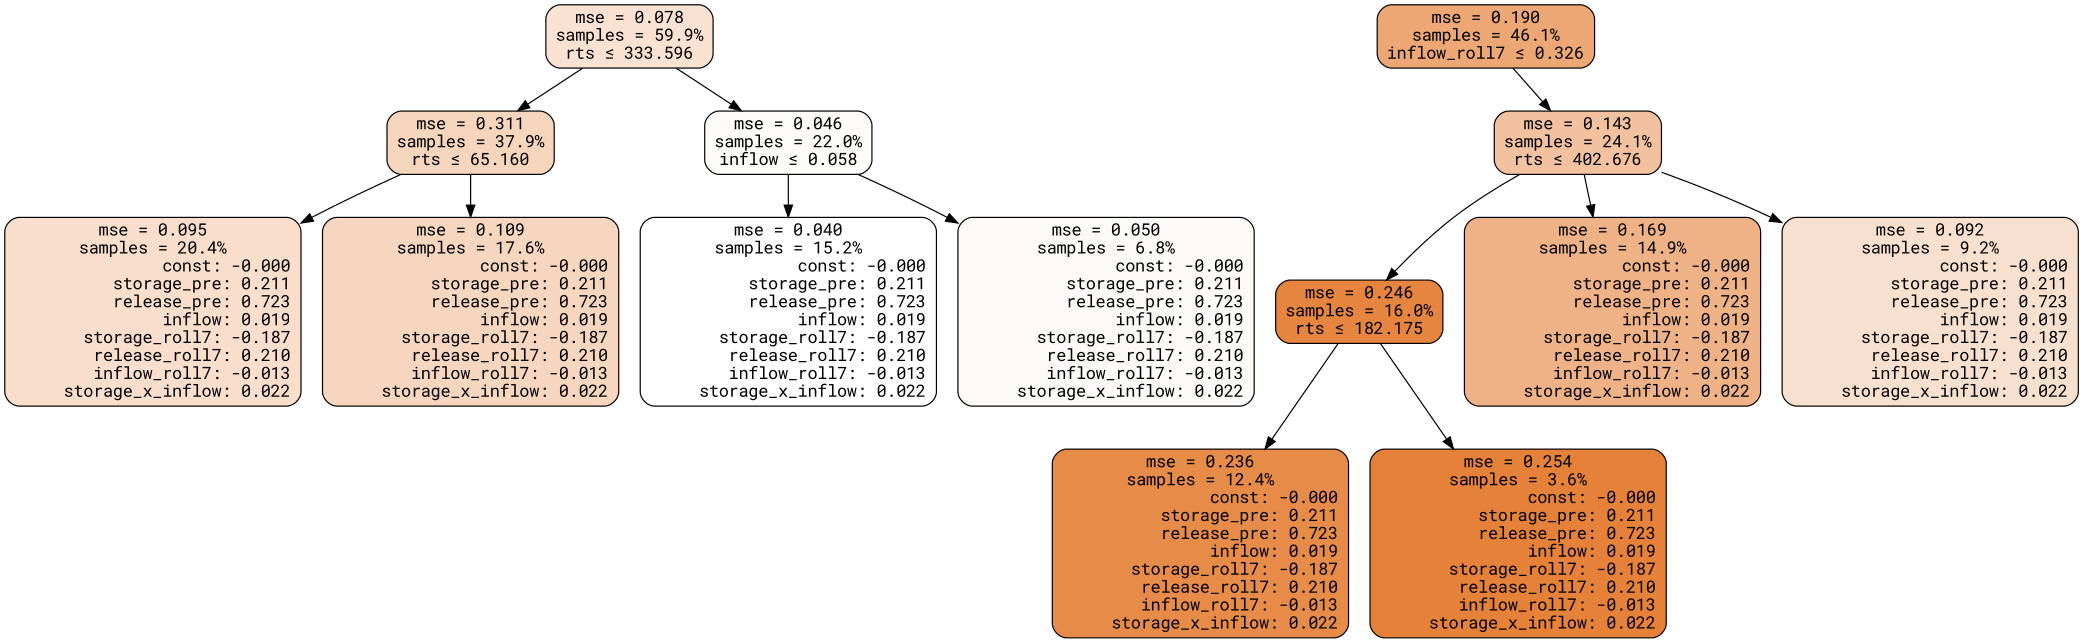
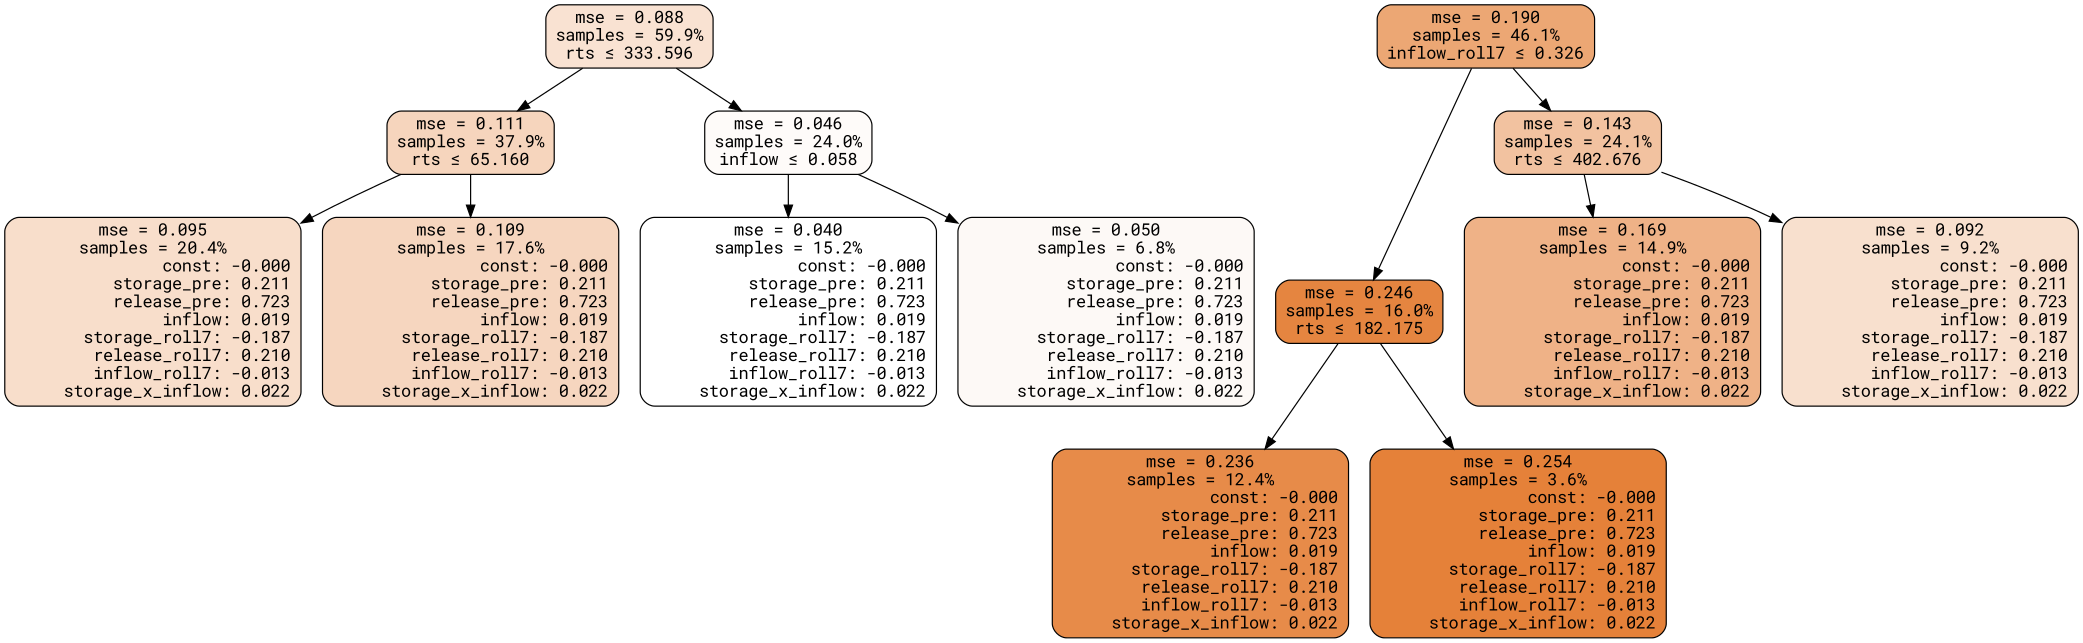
(629, 36) -> (629, 36)
(471, 143) -> (471, 143)
(788, 143) -> (788, 143)
(1453, 218) -> (1425, 169)
